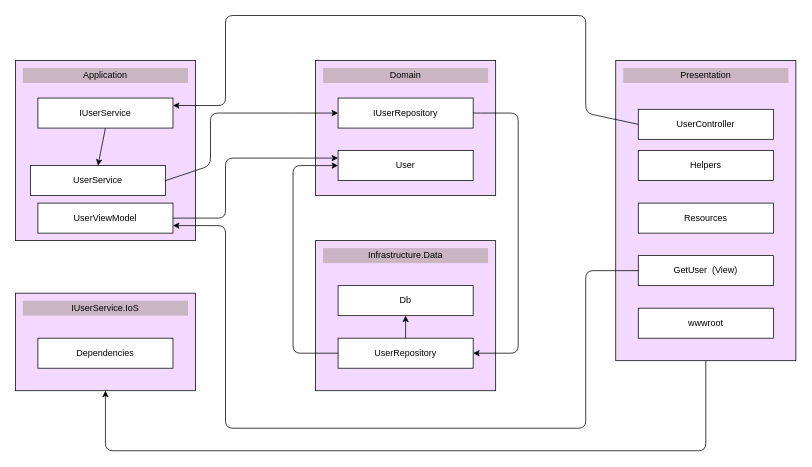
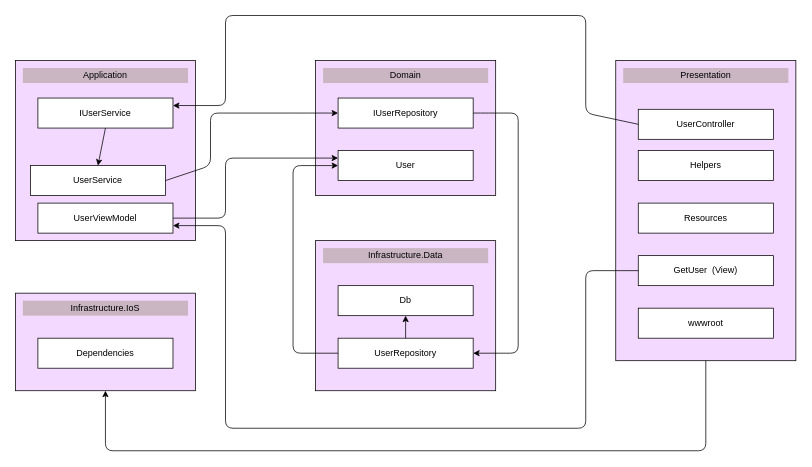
(105, 308) -> (105, 308)
